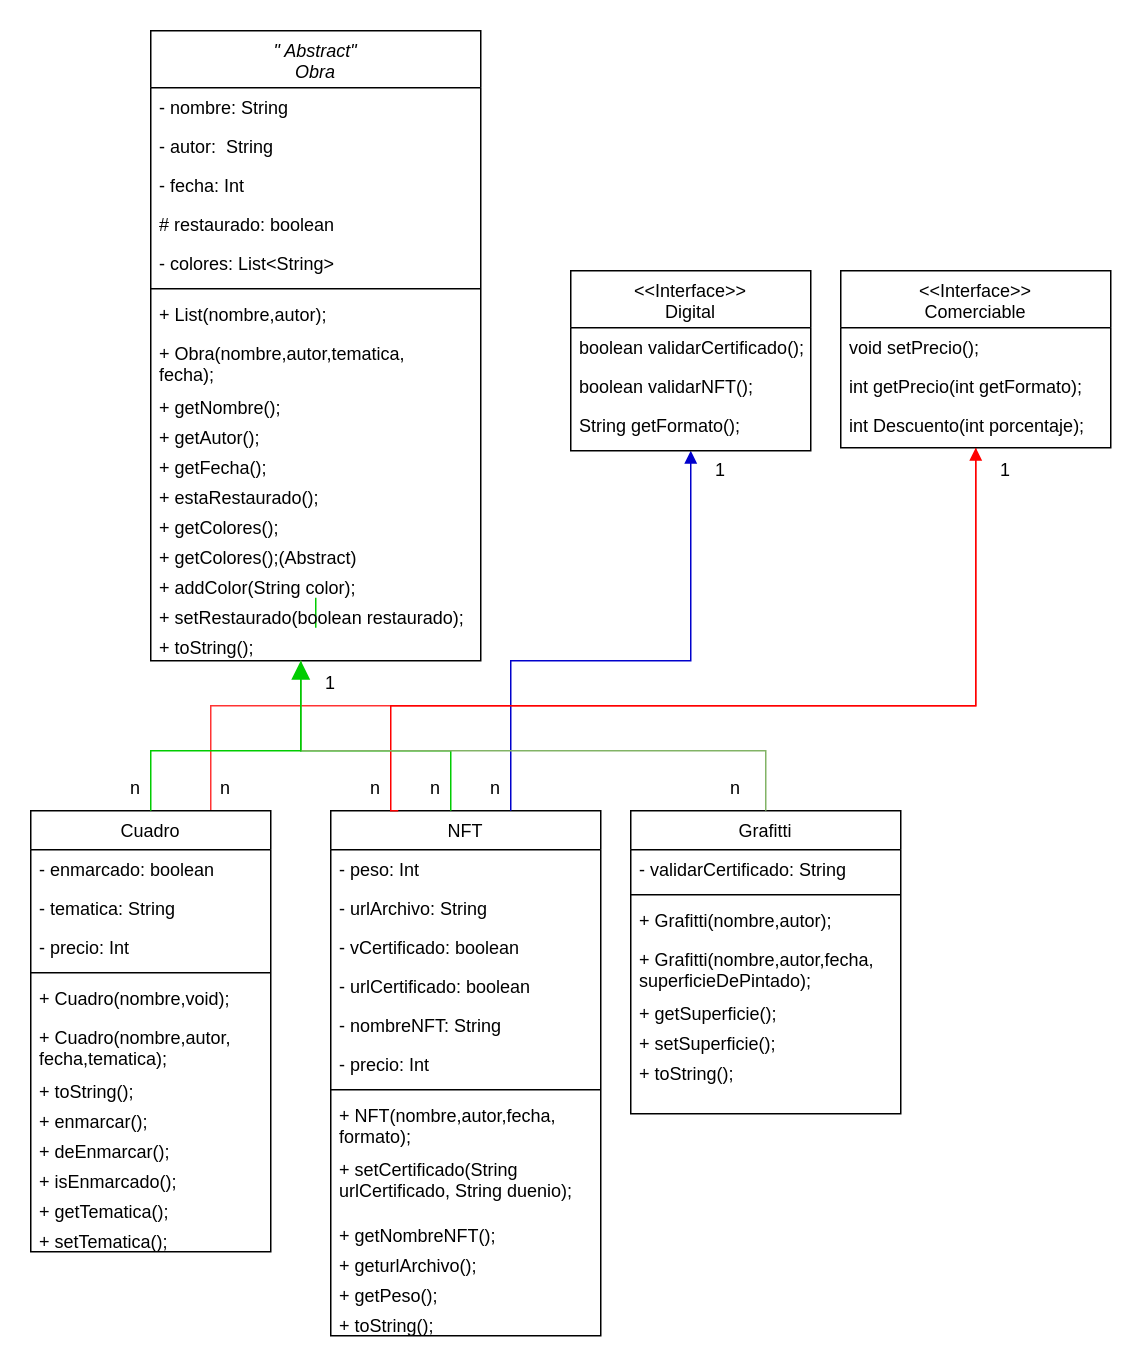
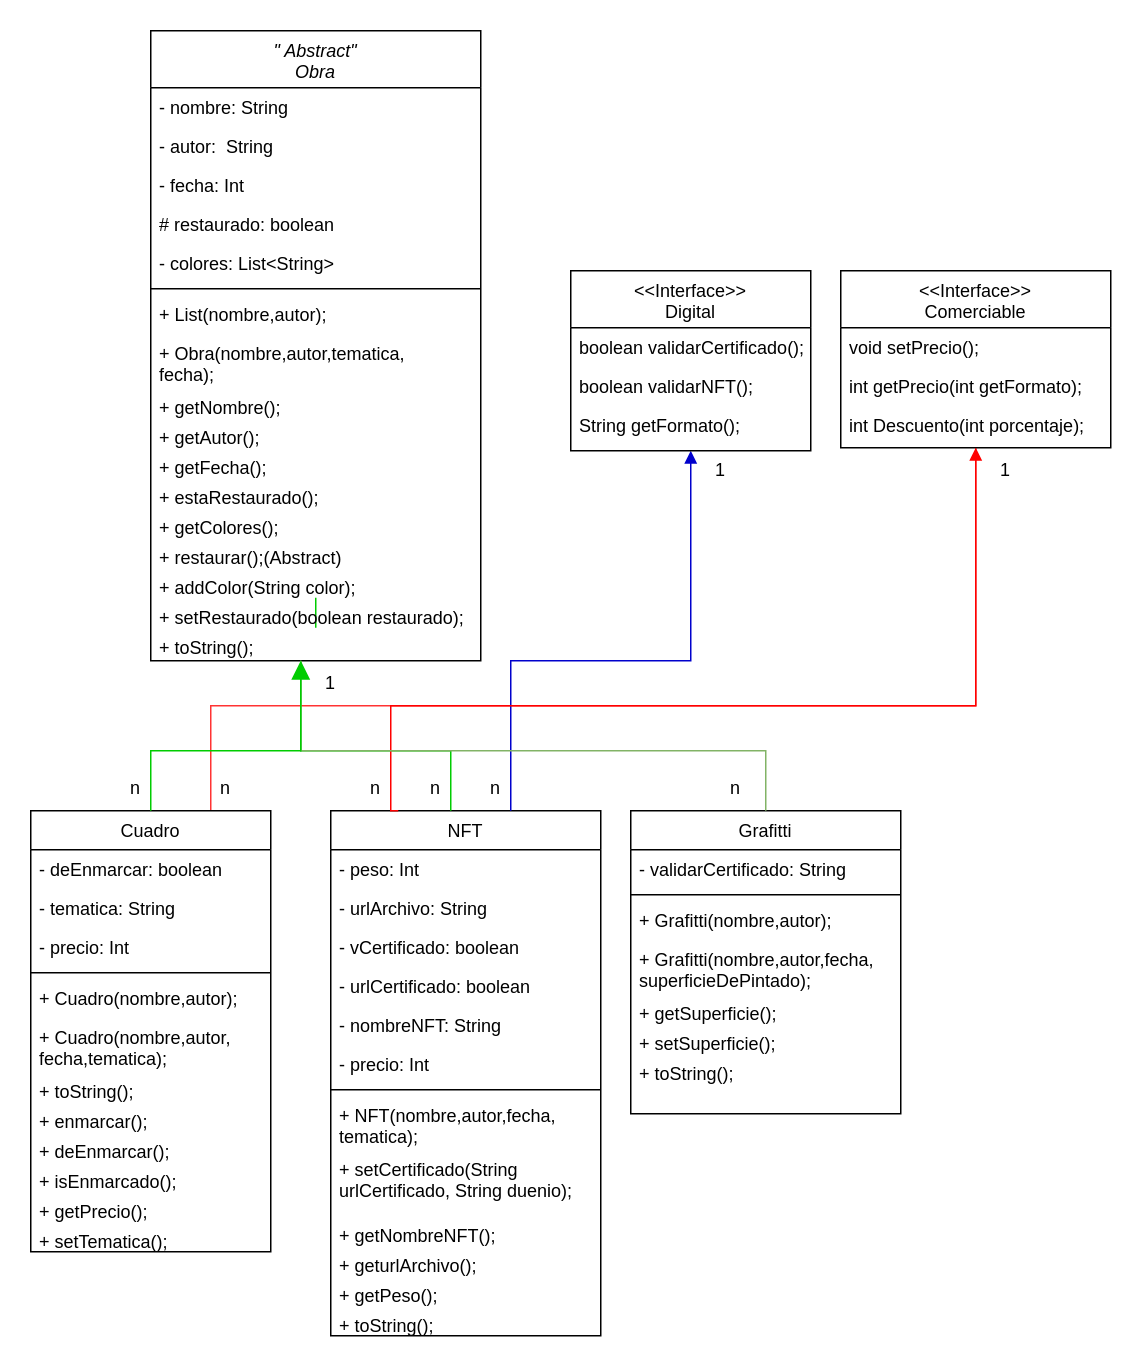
(278, 558) -> (275, 558)
(130, 870) -> (135, 870)
(141, 999) -> (148, 999)
(456, 1116) -> (456, 1116)
(113, 1212) -> (103, 1212)
